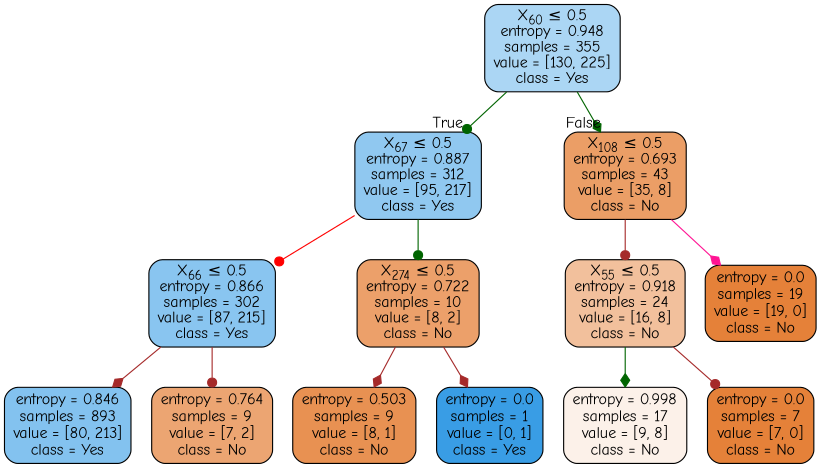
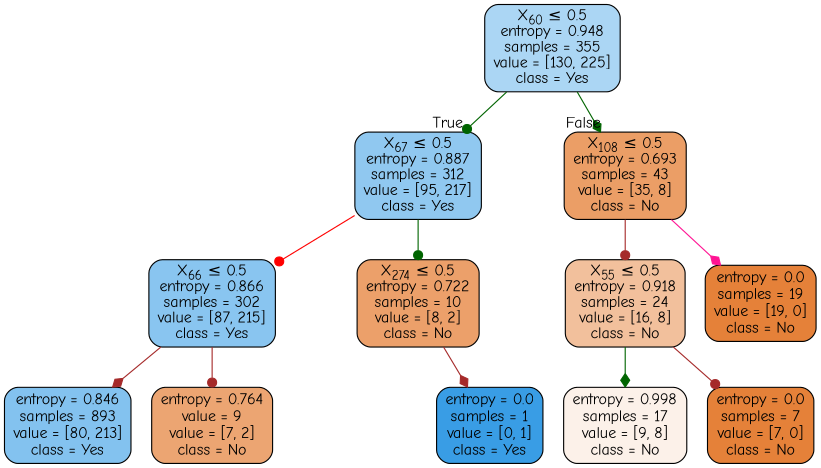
(212, 416) -> (212, 416)
(354, 425) -> none
